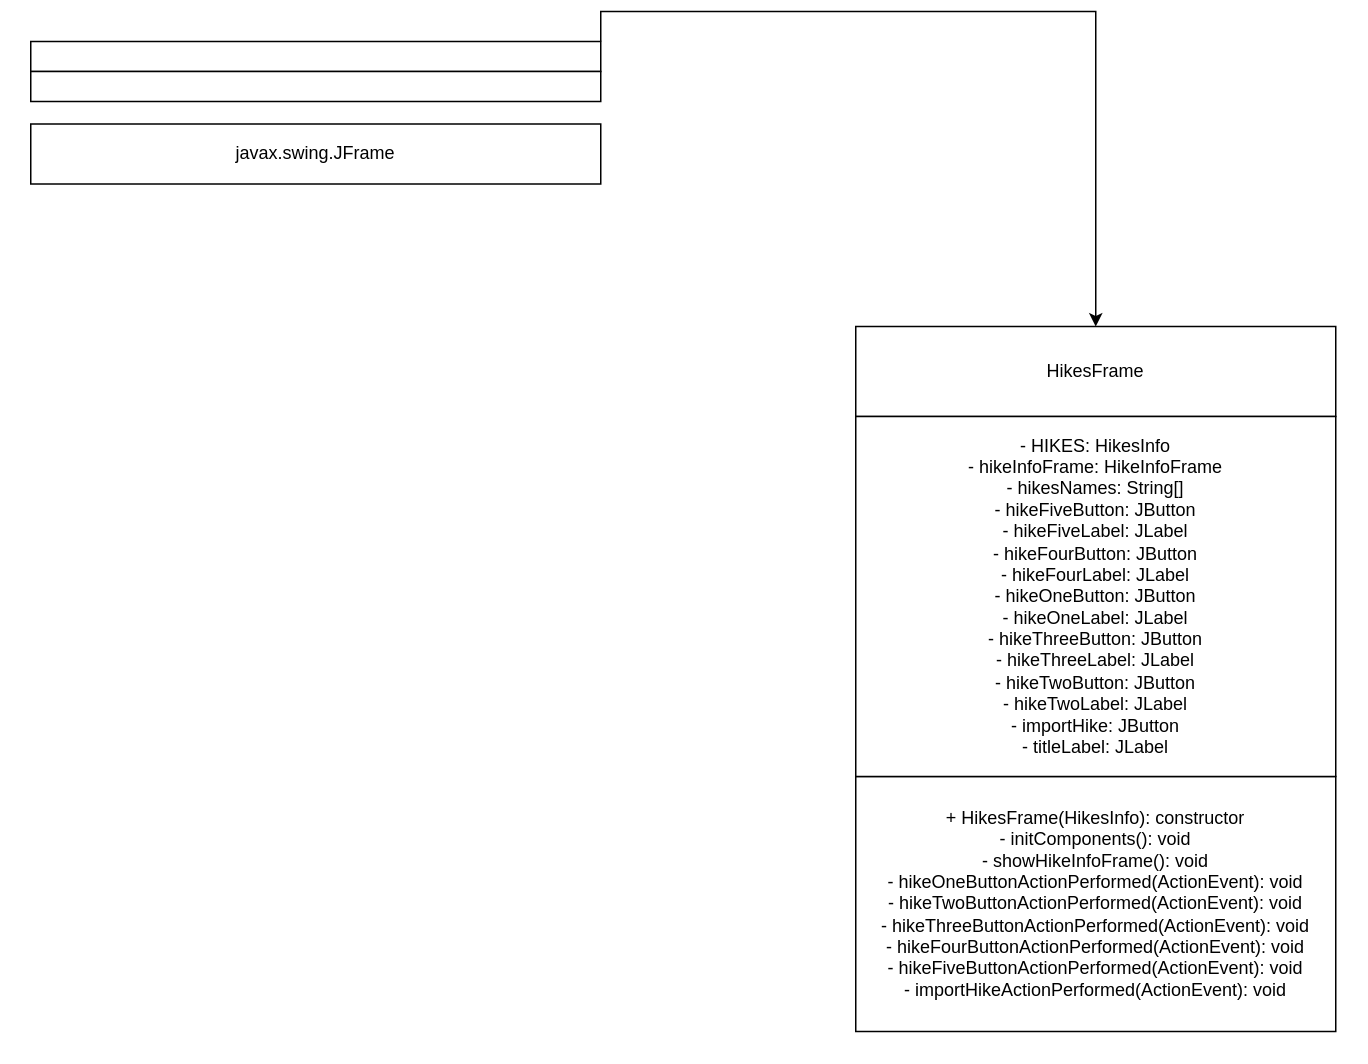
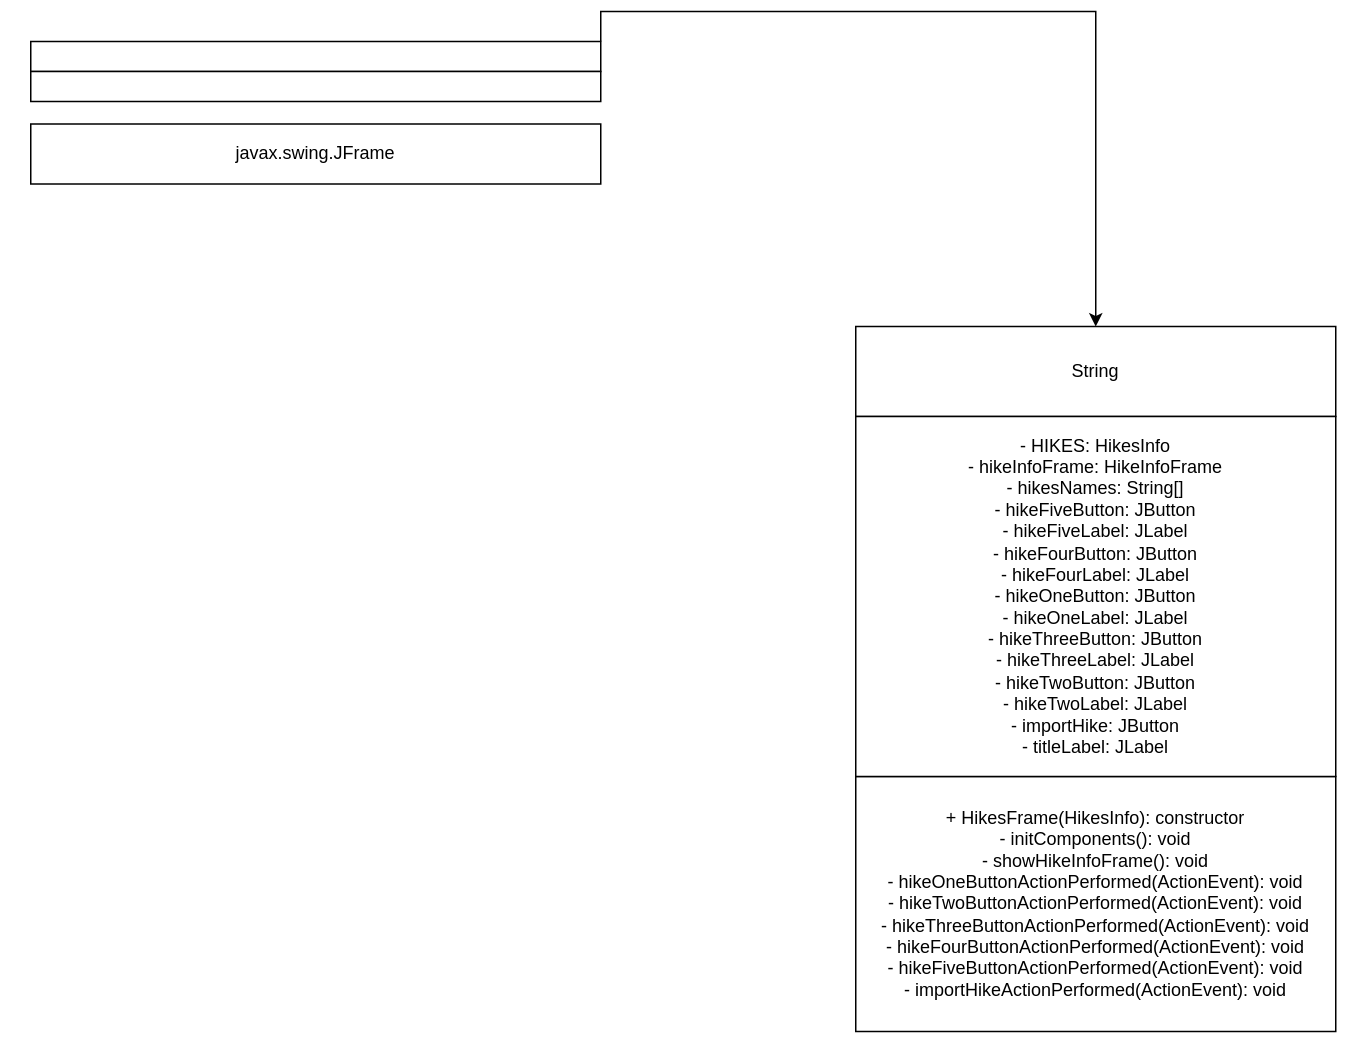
(1096, 371) -> (1096, 371)
